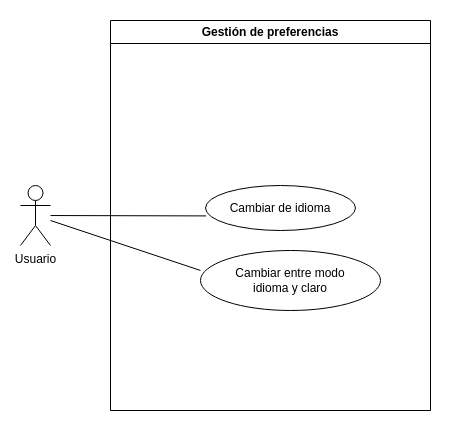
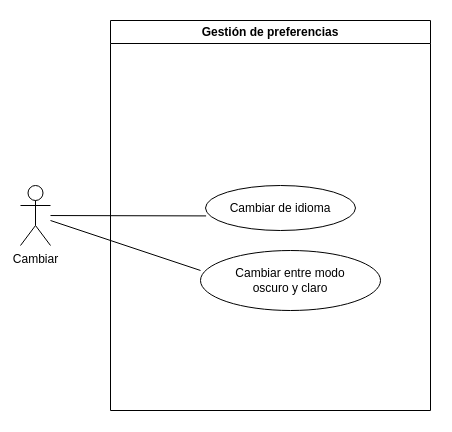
(36, 260) -> (36, 260)
(291, 281) -> (291, 281)
